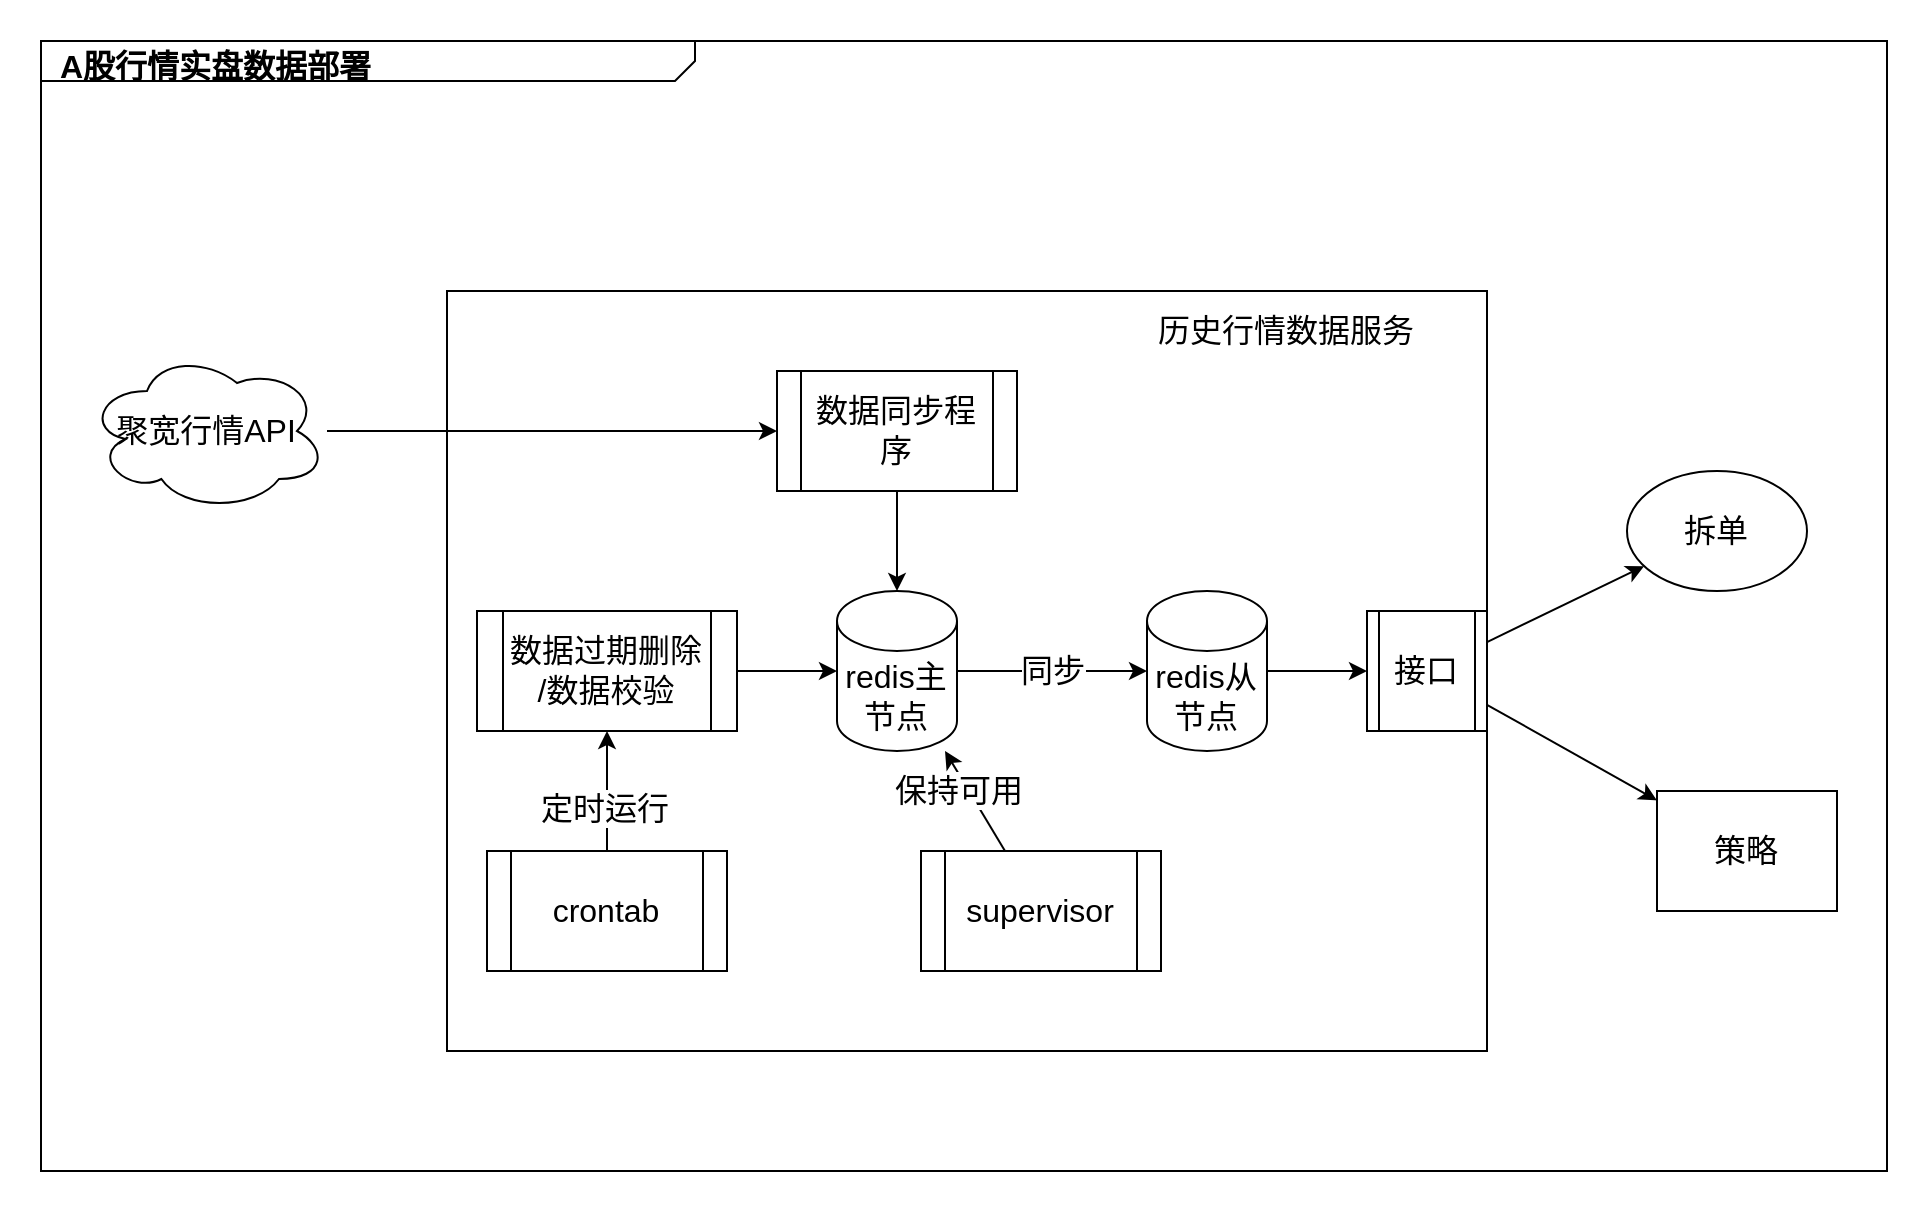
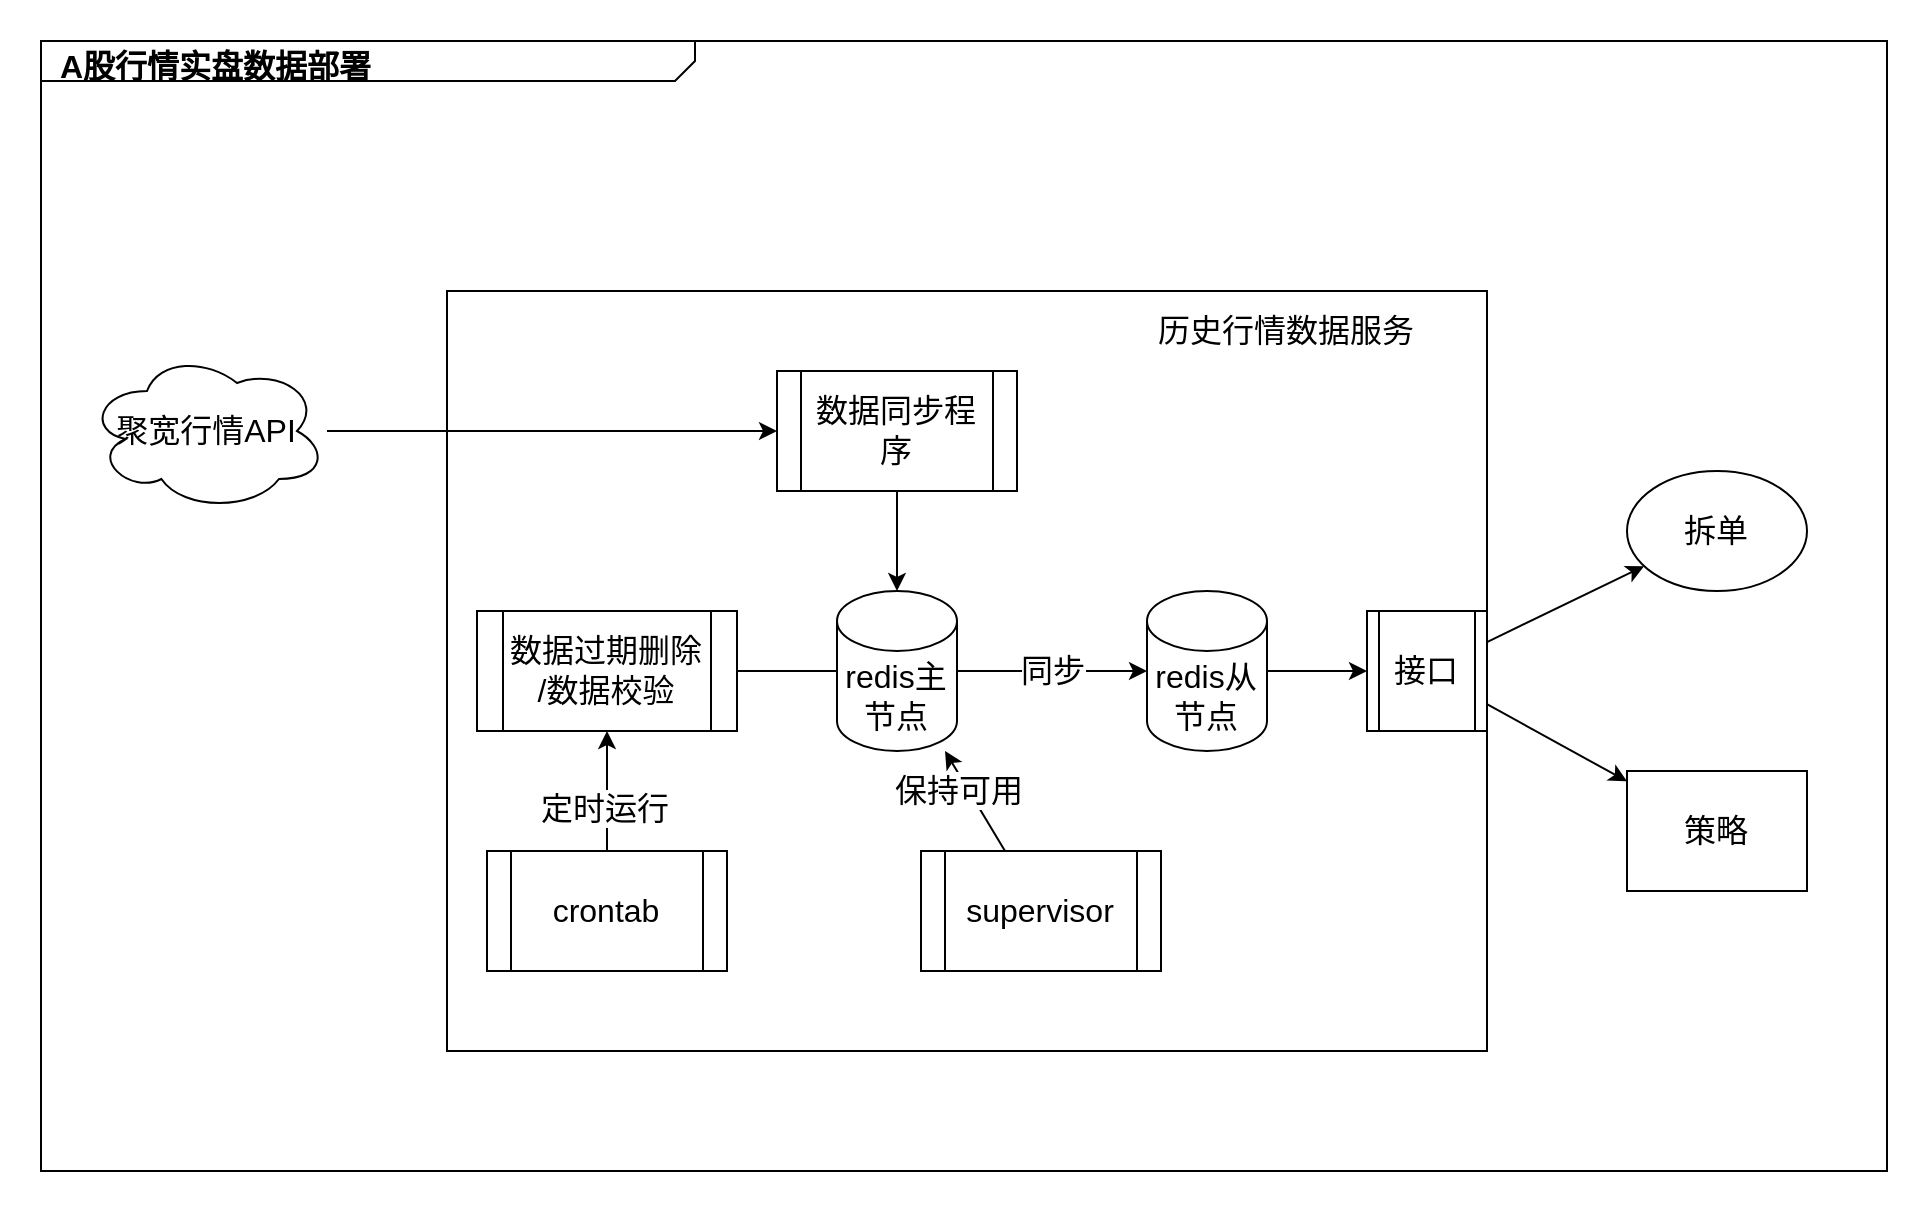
(822, 671) -> (827, 671)
(1747, 851) -> (1717, 831)
